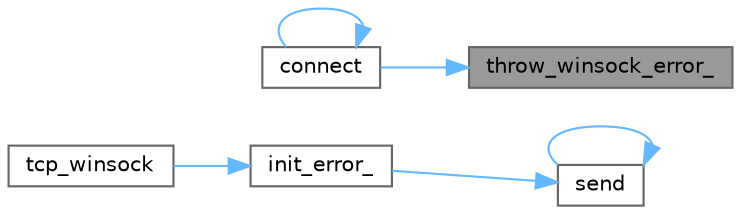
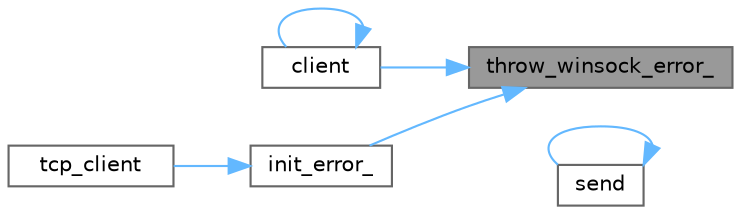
(321, 67) -> (321, 67)
(91, 166) -> (91, 166)
(464, 176) -> (436, 118)
